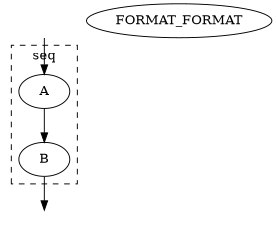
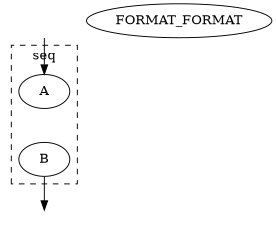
(44, 121) -> none
